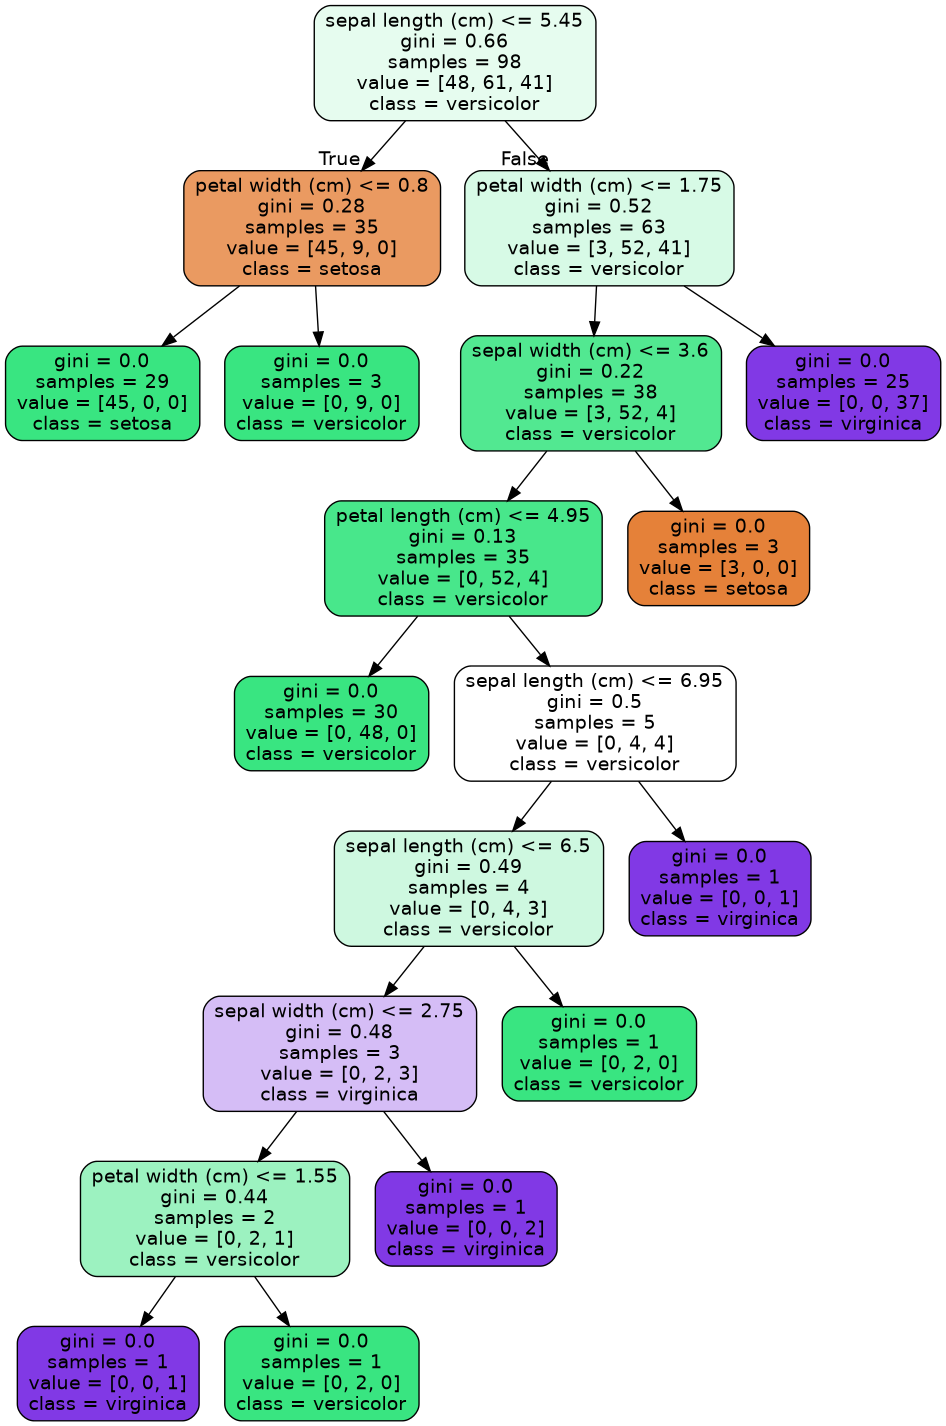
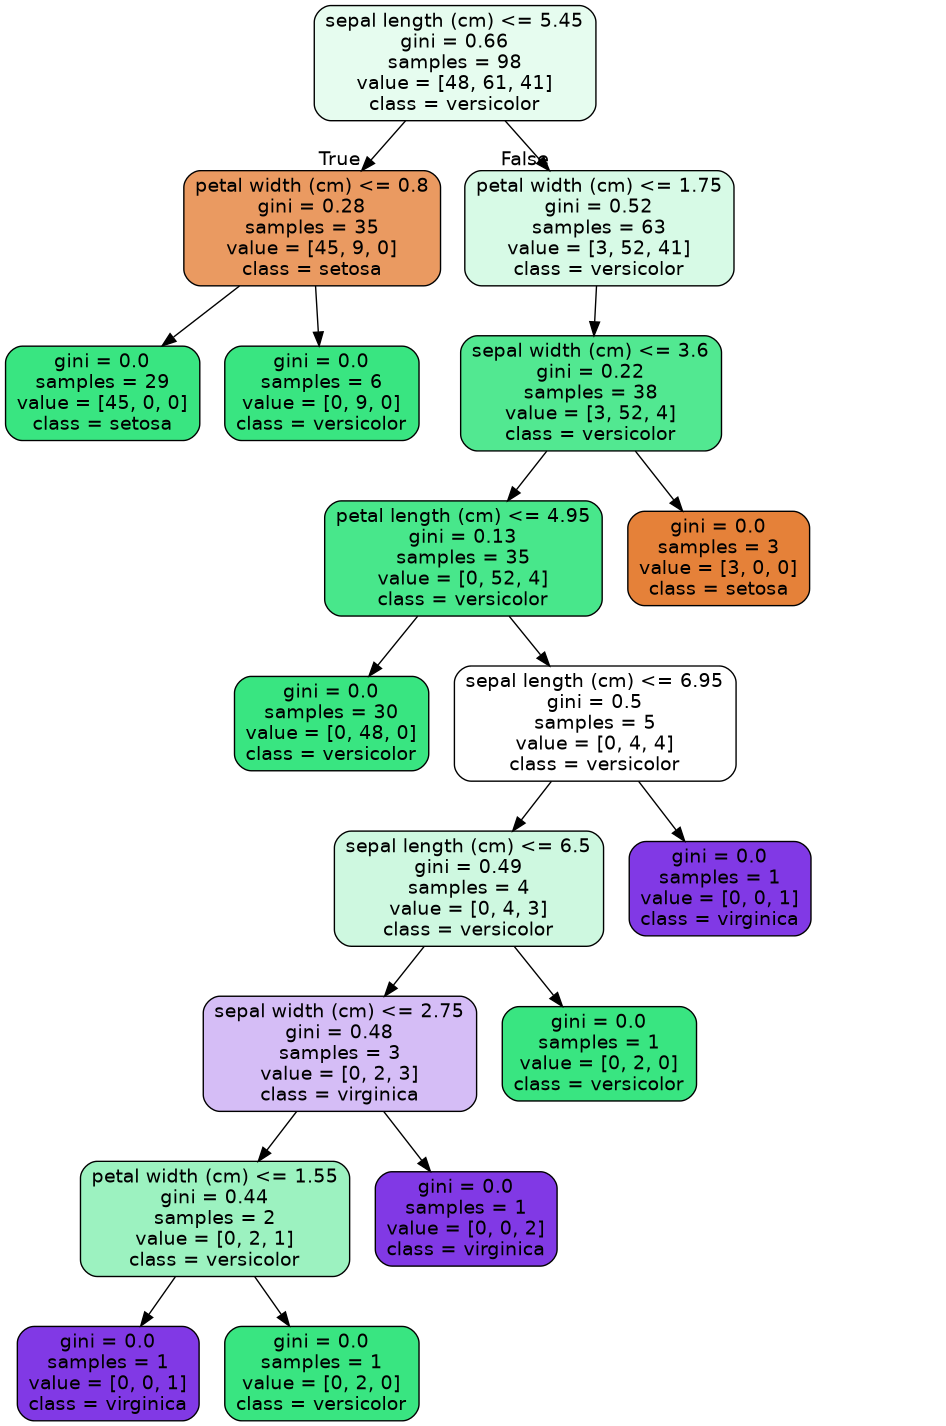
(322, 393) -> (322, 393)
(844, 393) -> none
